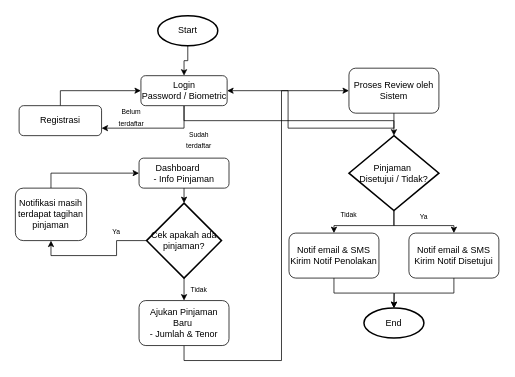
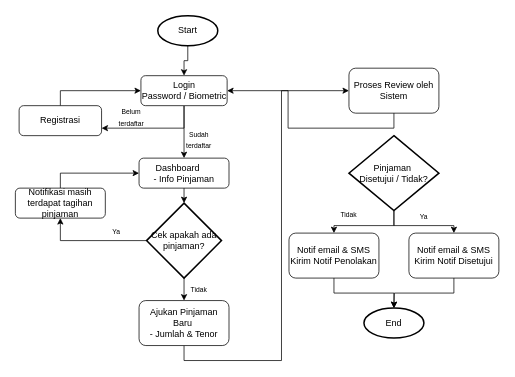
(290, 120) -> (184, 151)
(51, 214) -> (60, 203)
